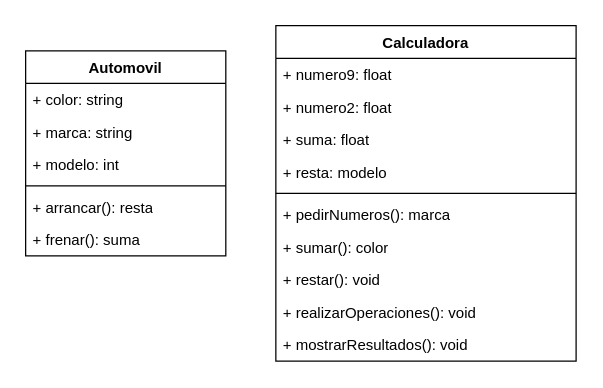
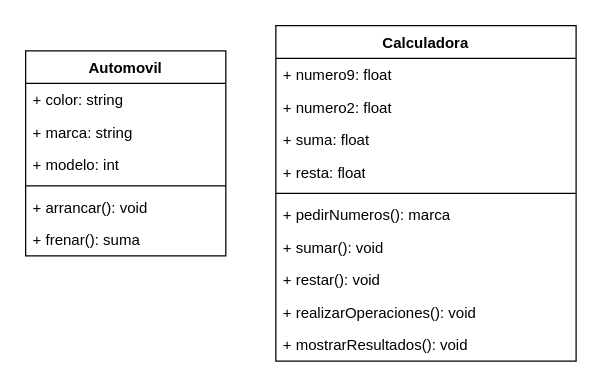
(338, 173) -> (334, 173)
(107, 208) -> (101, 208)
(343, 248) -> (338, 248)
